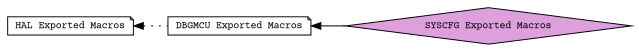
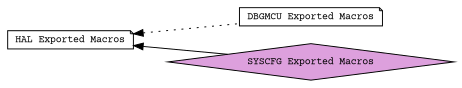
(333, 26) -> (185, 50)
